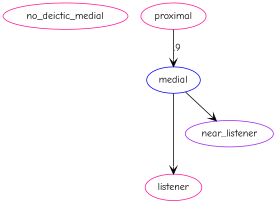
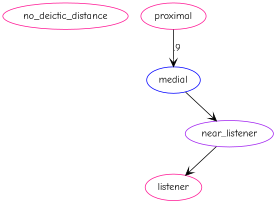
(65, 16) -> (65, 16)
(173, 130) -> (204, 158)
